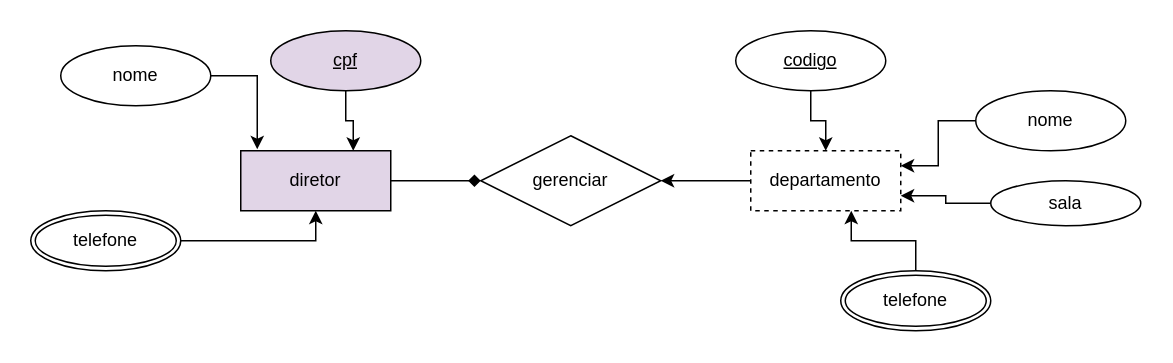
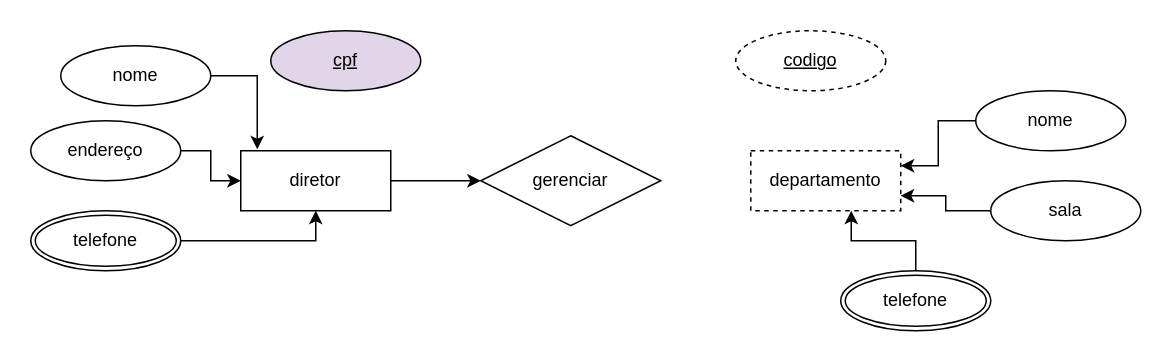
(811, 61) -> (811, 61)
(346, 119) -> none
(813, 121) -> none
none -> (106, 151)
none -> (211, 161)
(316, 181) -> (316, 181)
(468, 181) -> (469, 181)
(711, 181) -> none
(1066, 203) -> (1066, 211)
